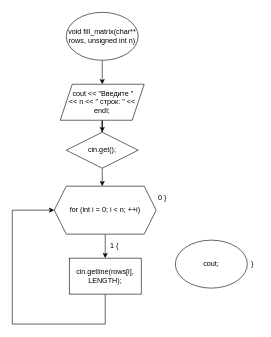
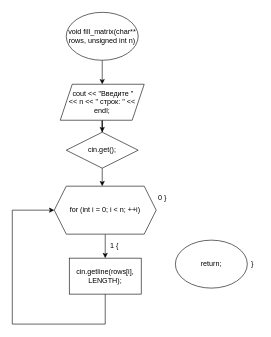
(212, 264) -> (212, 264)
